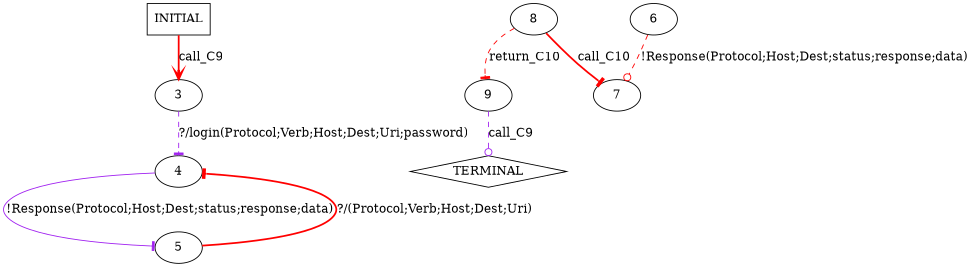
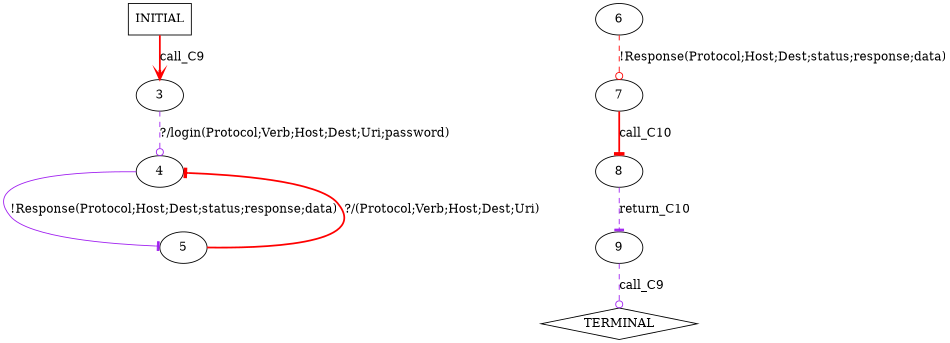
(492, 47) -> (619, 207)
(571, 58) -> (619, 131)
(179, 131) -> (160, 130)
